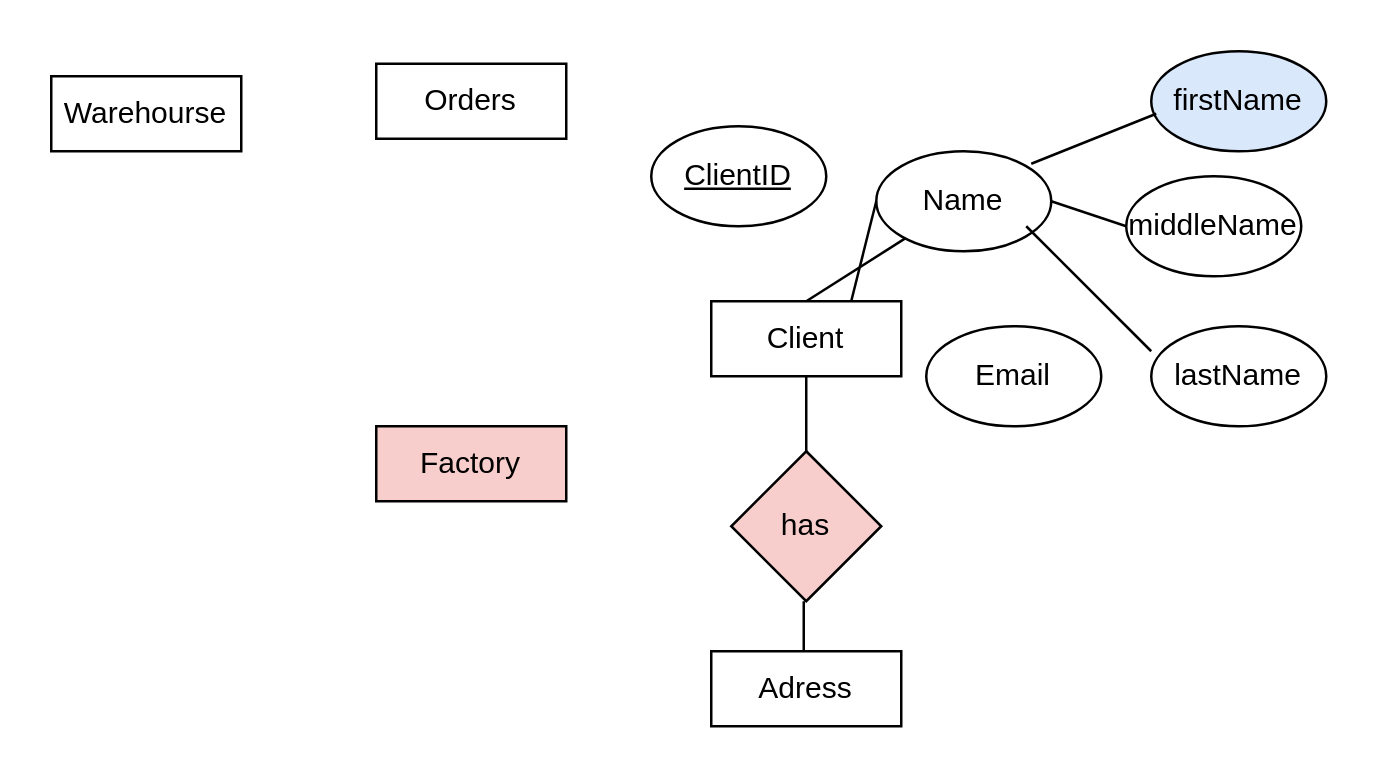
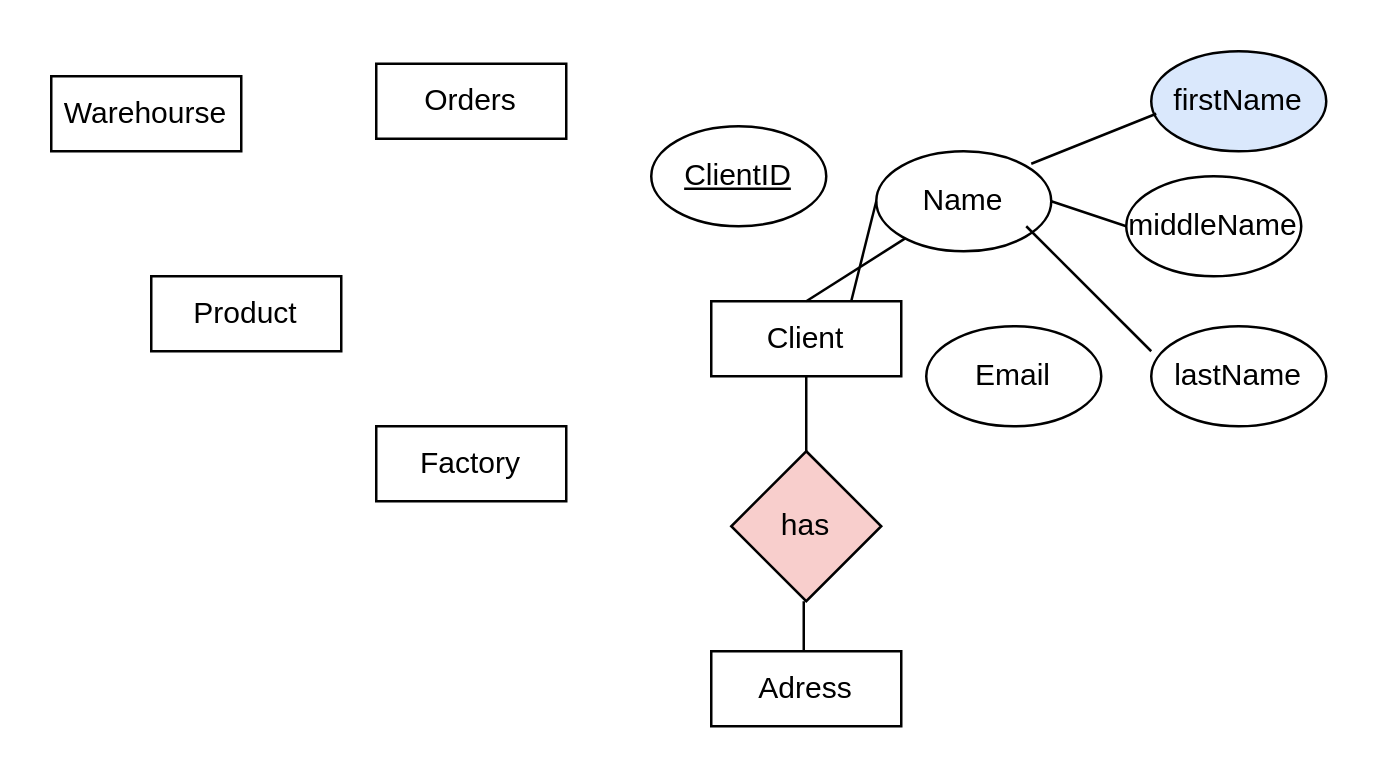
none -> (246, 314)
(471, 464) -> (471, 464)
